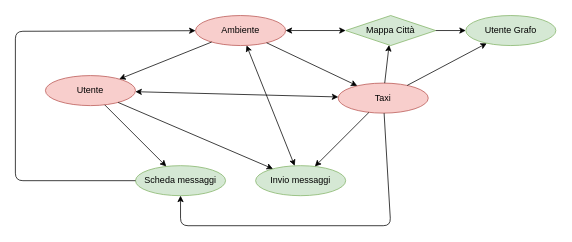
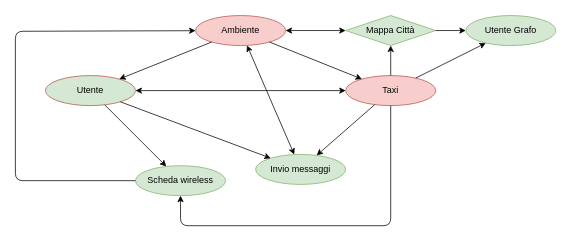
(90, 90) -> (90, 90)
(383, 98) -> (390, 90)
(180, 180) -> (180, 180)
(300, 180) -> (300, 169)
